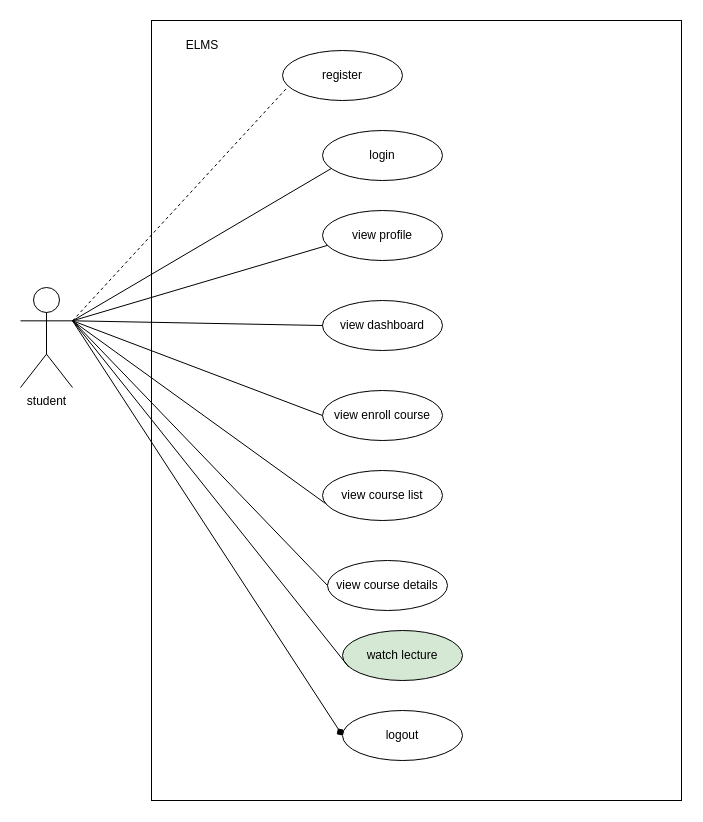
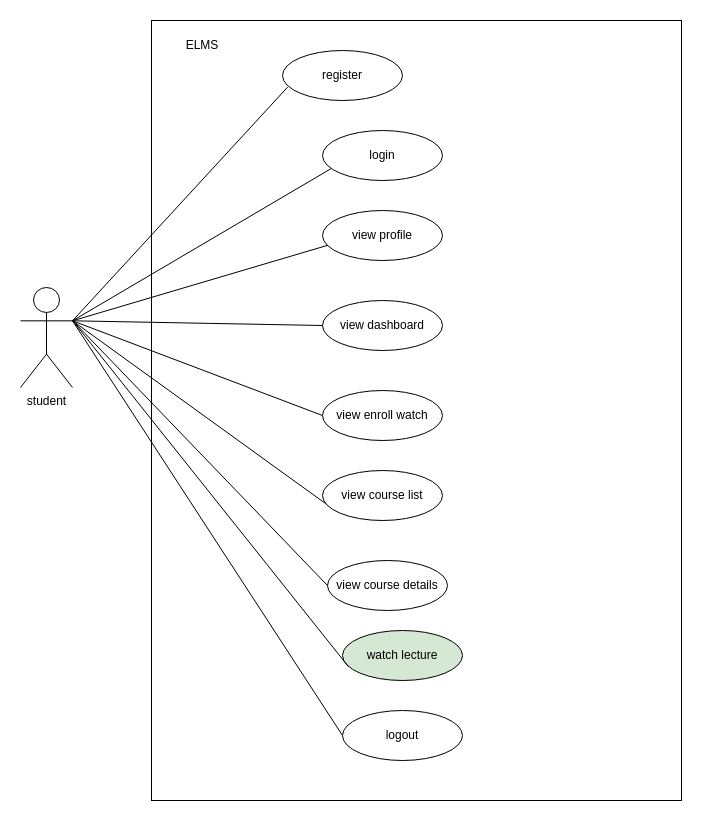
(183, 201) -> (183, 201)
(383, 416) -> (383, 416)
(337, 727) -> (340, 731)
